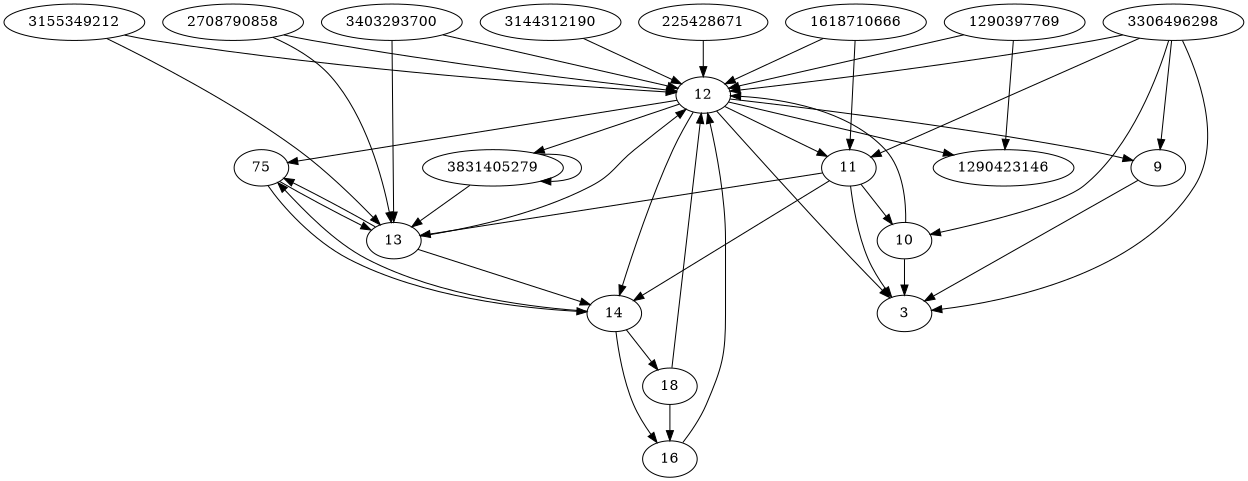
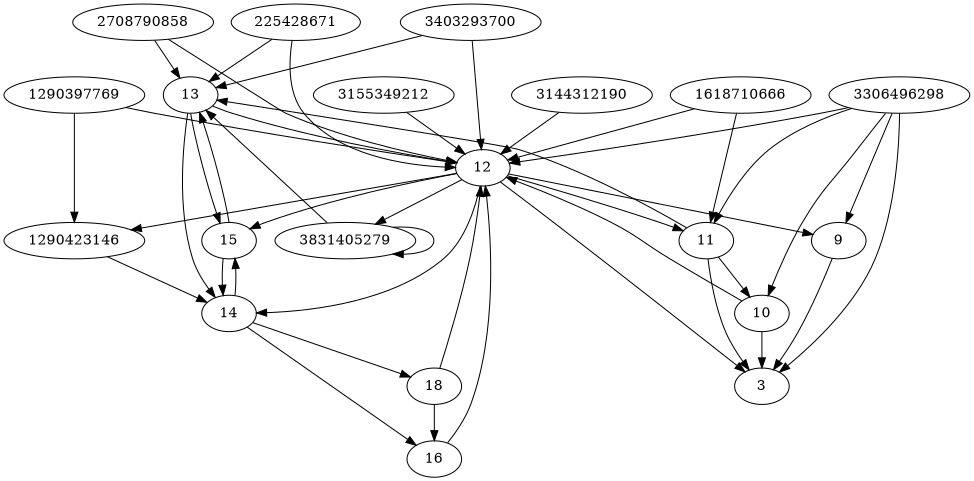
(248, 116) -> (245, 57)
(261, 168) -> (229, 241)
(736, 238) -> (152, 277)
